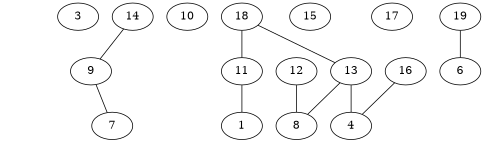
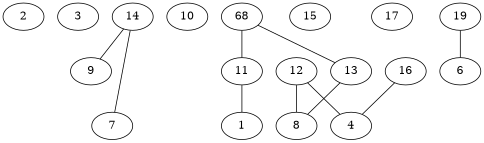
none -> (24, 17)
(242, 17) -> (242, 17)
(102, 99) -> (122, 71)
(351, 99) -> (320, 95)
